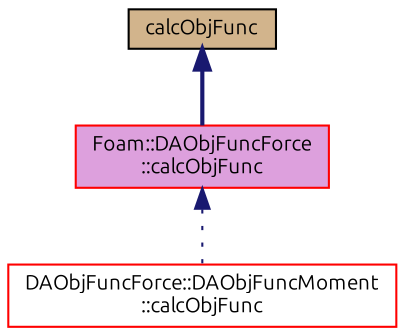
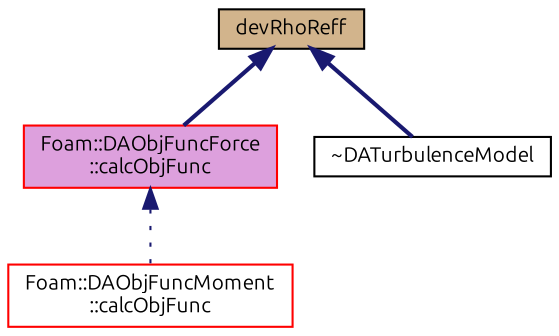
(202, 29) -> (292, 29)
none -> (433, 157)
(202, 296) -> (150, 296)
